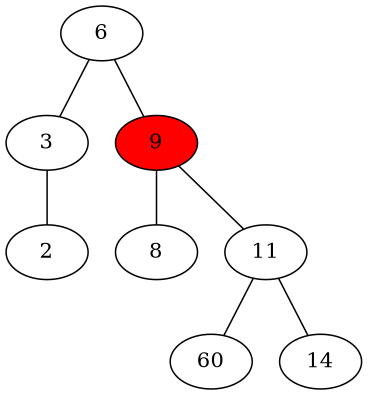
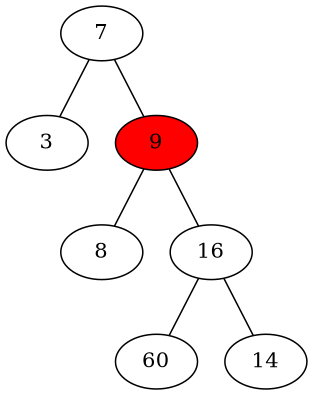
(102, 33) -> (102, 33)
(47, 252) -> none
(266, 252) -> (211, 252)
